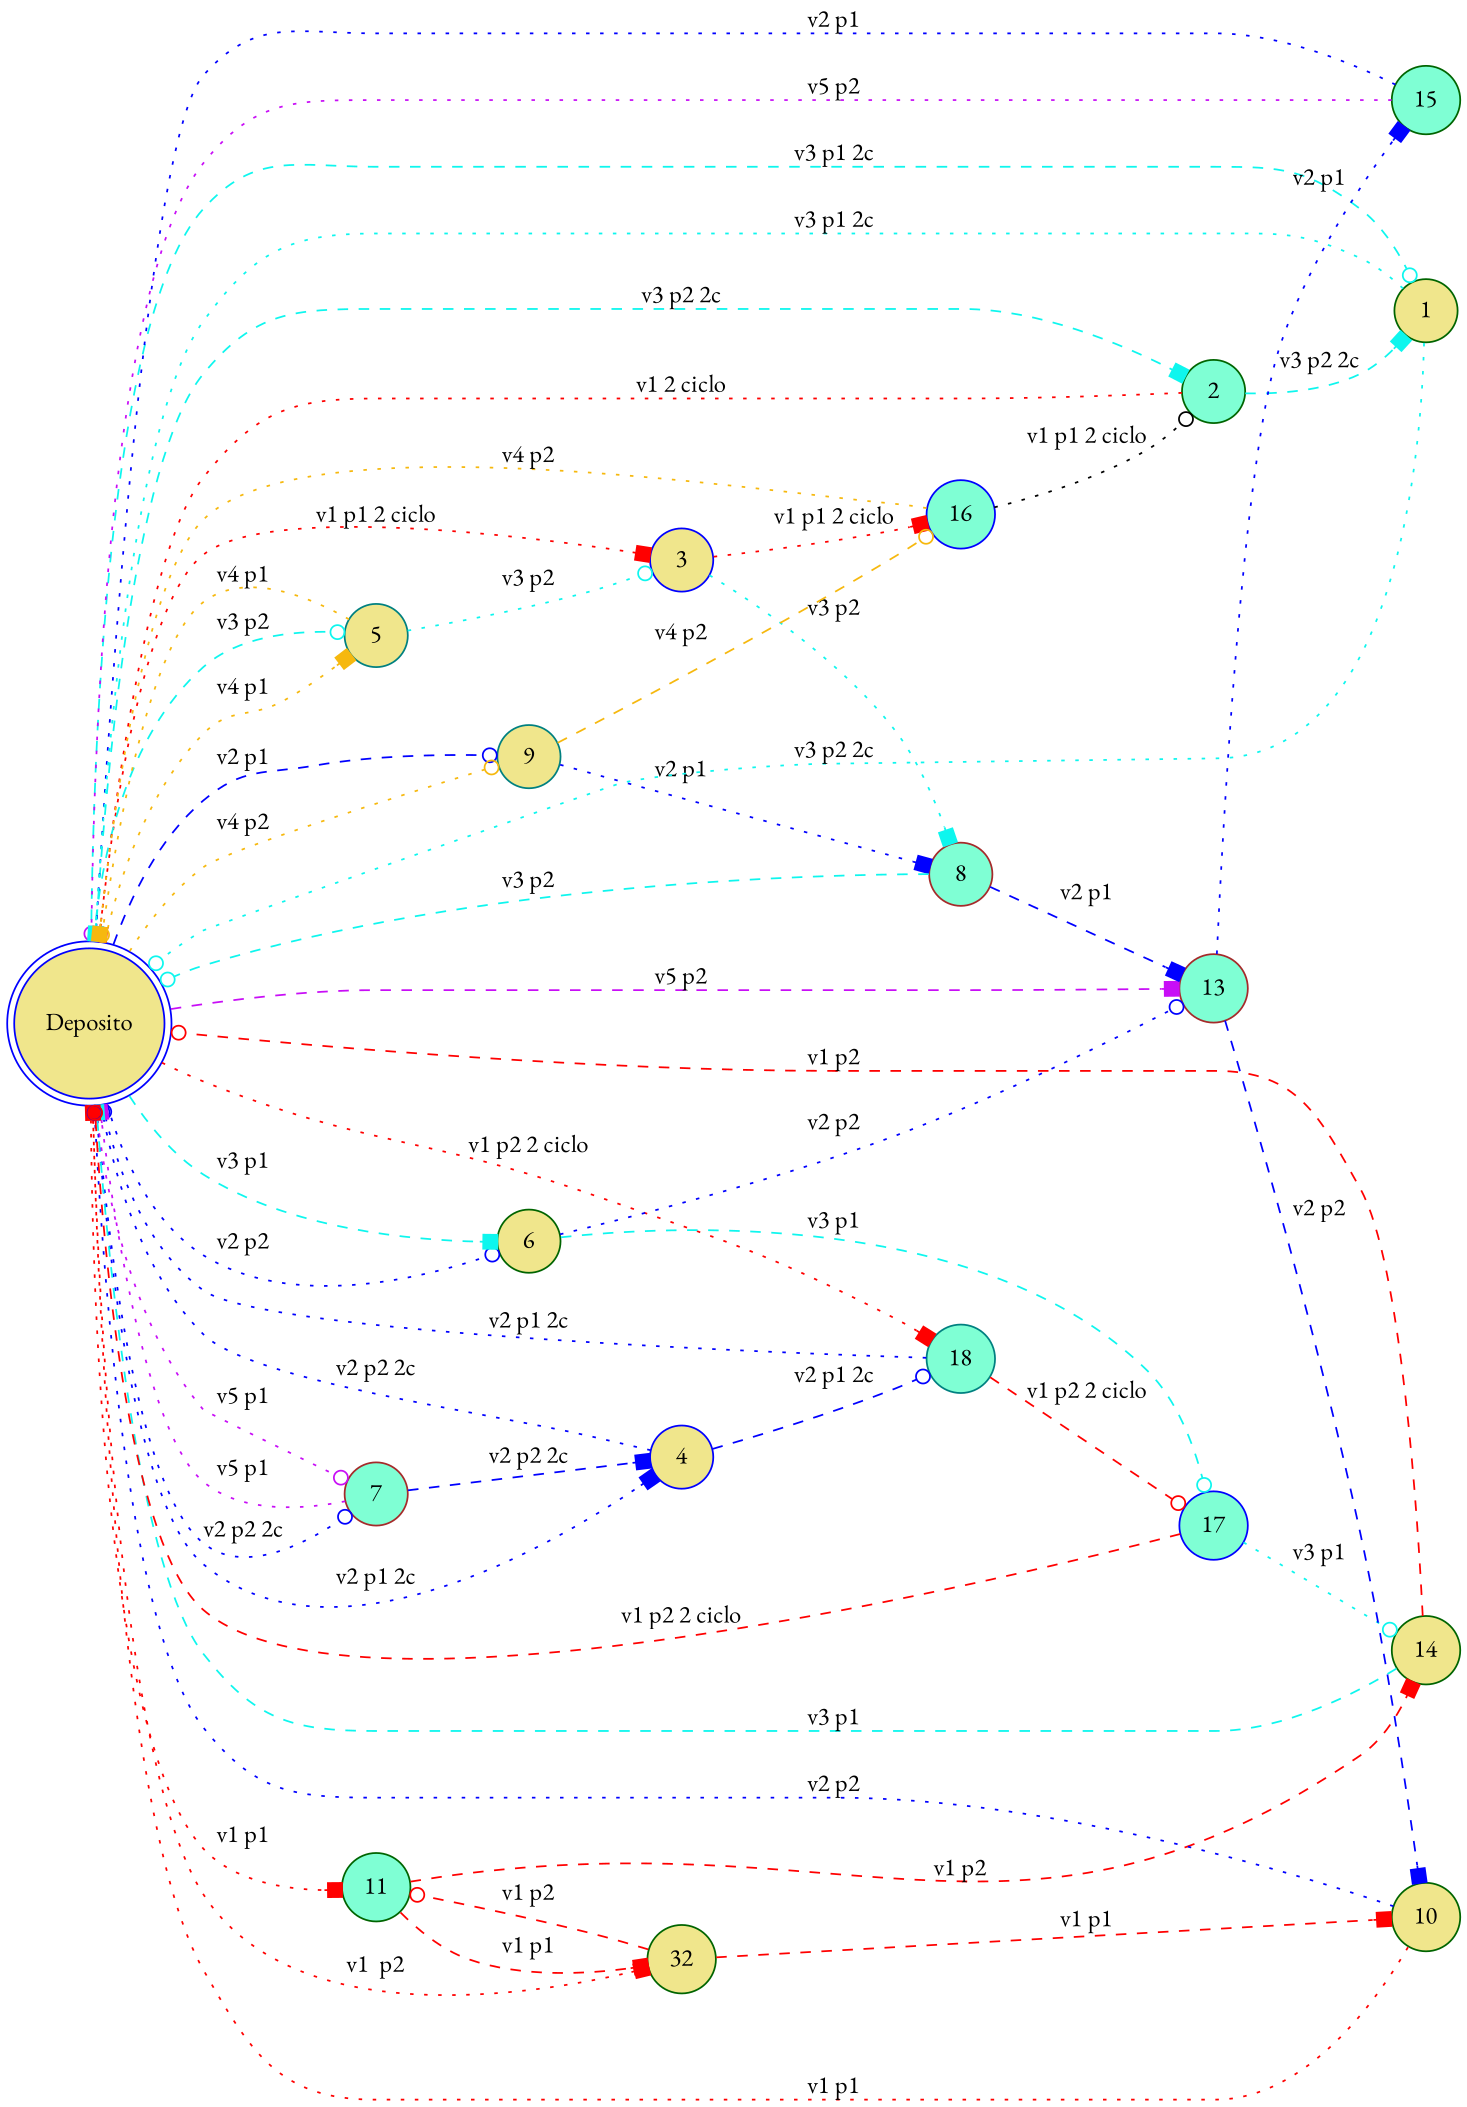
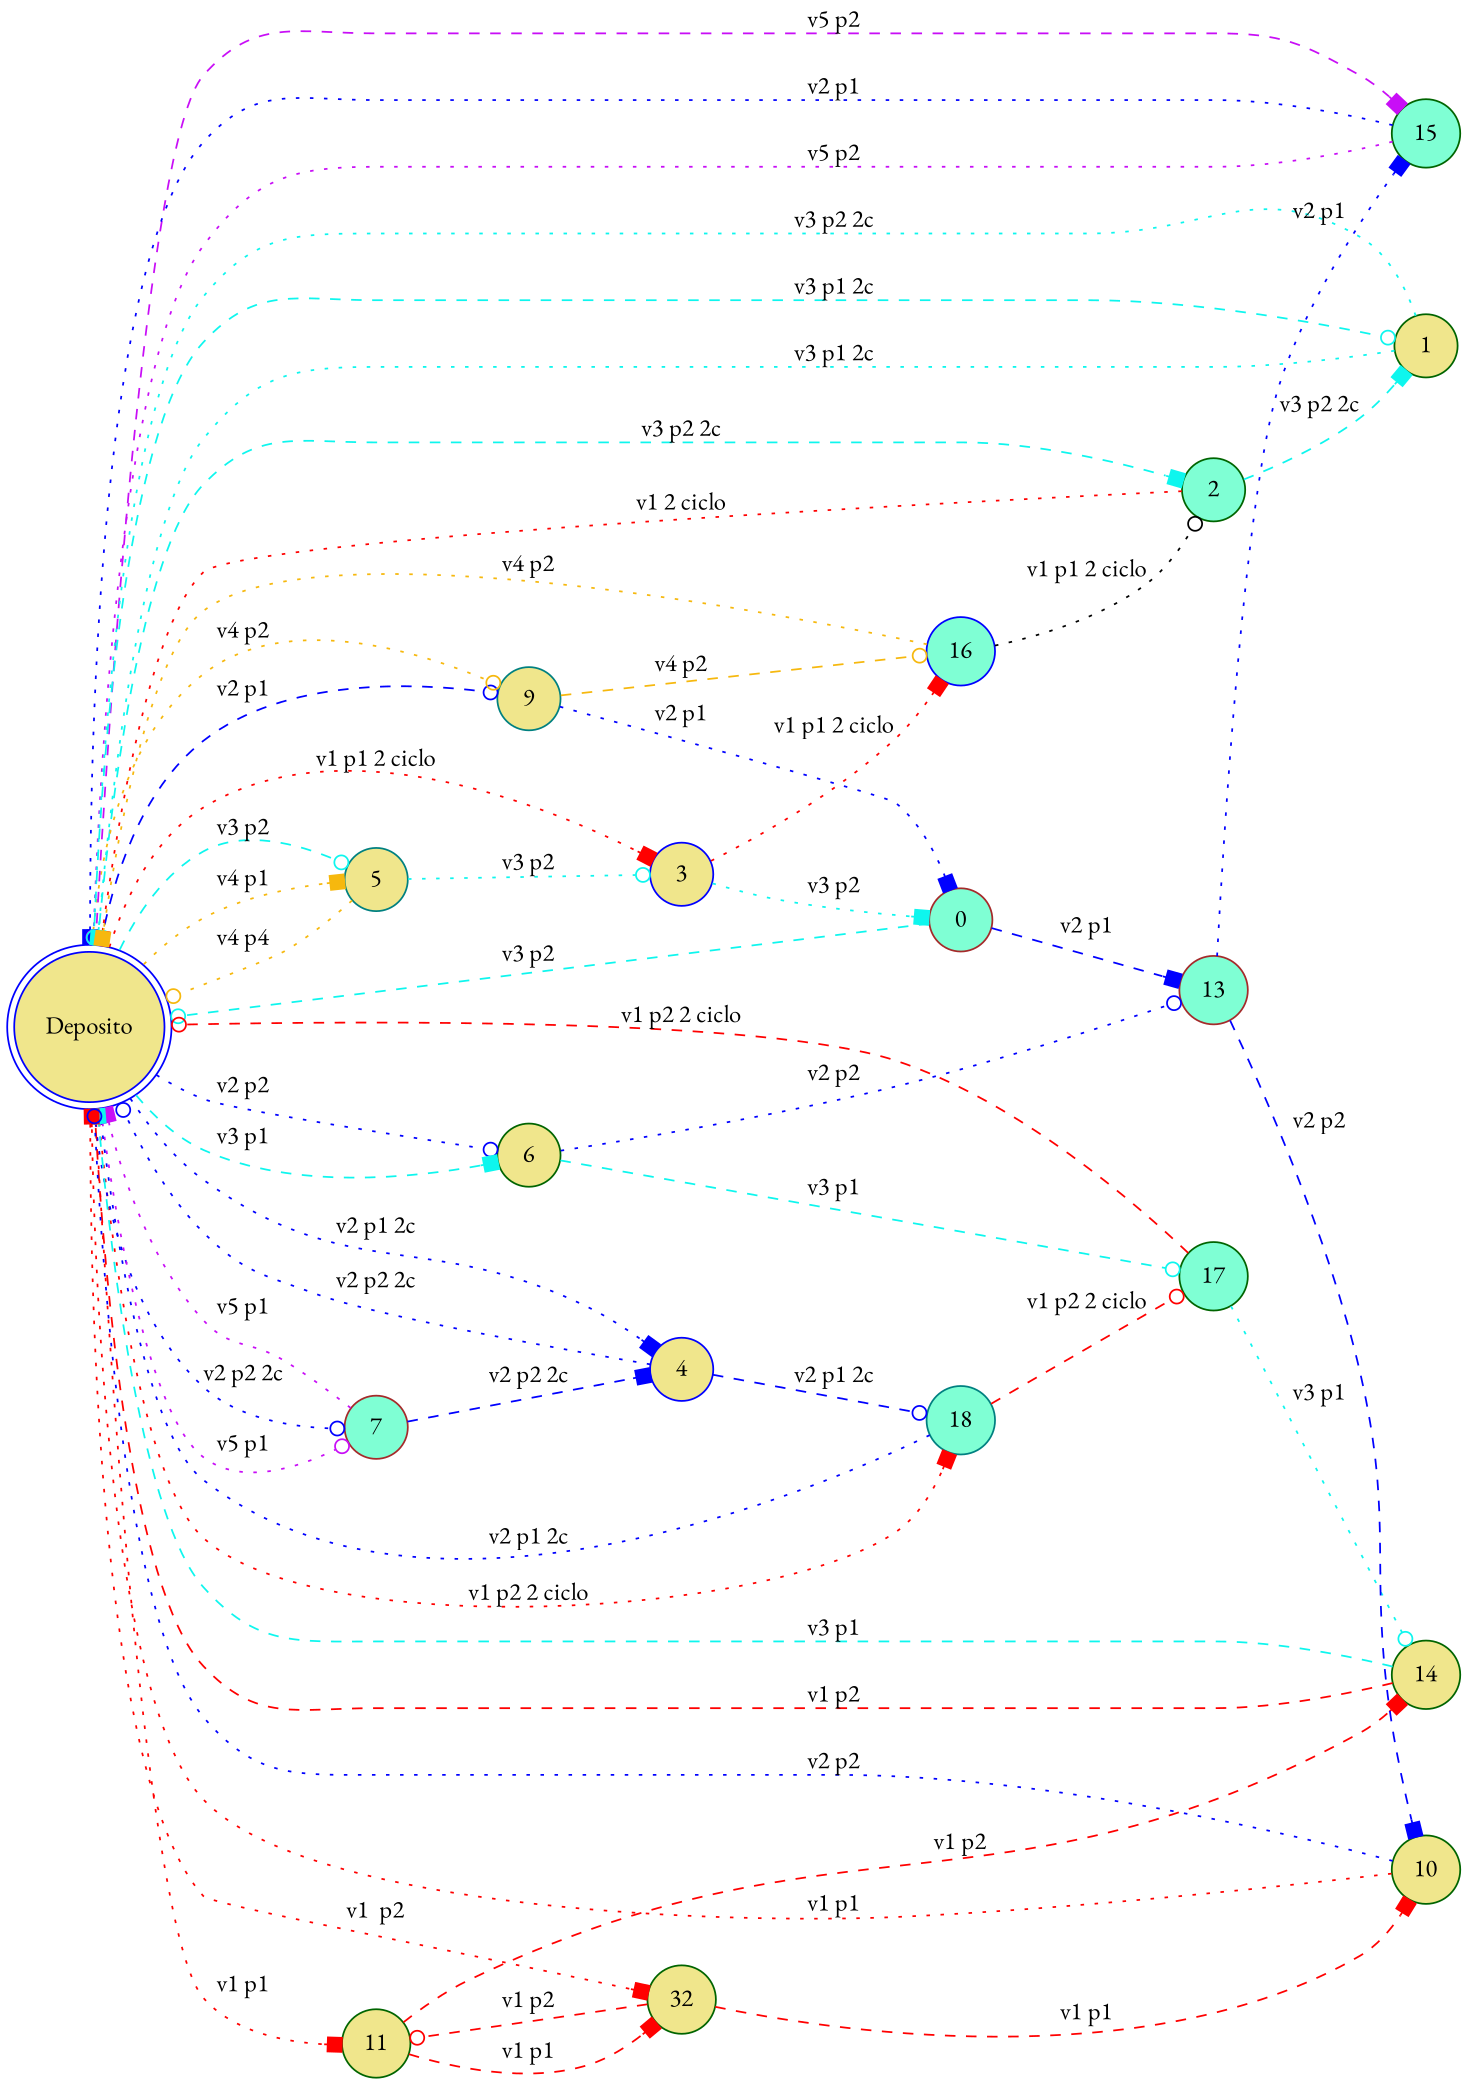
(244, 575) -> (244, 938)
(961, 874) -> (961, 920)
(665, 990) -> (358, 33)
(1214, 1526) -> (1214, 1276)
(376, 1887) -> (376, 2043)
